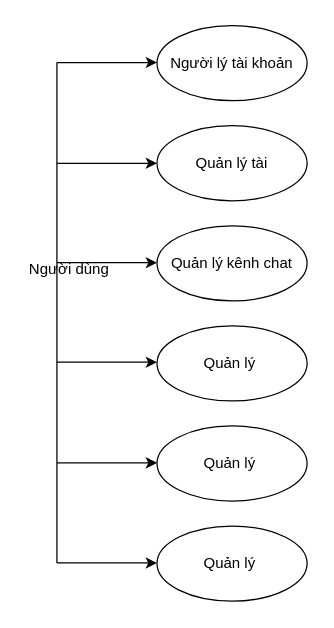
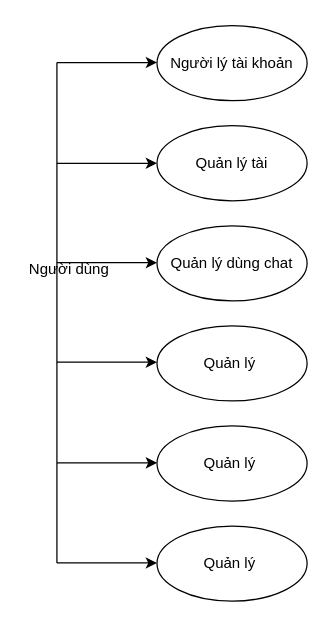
(232, 263) -> (232, 263)
